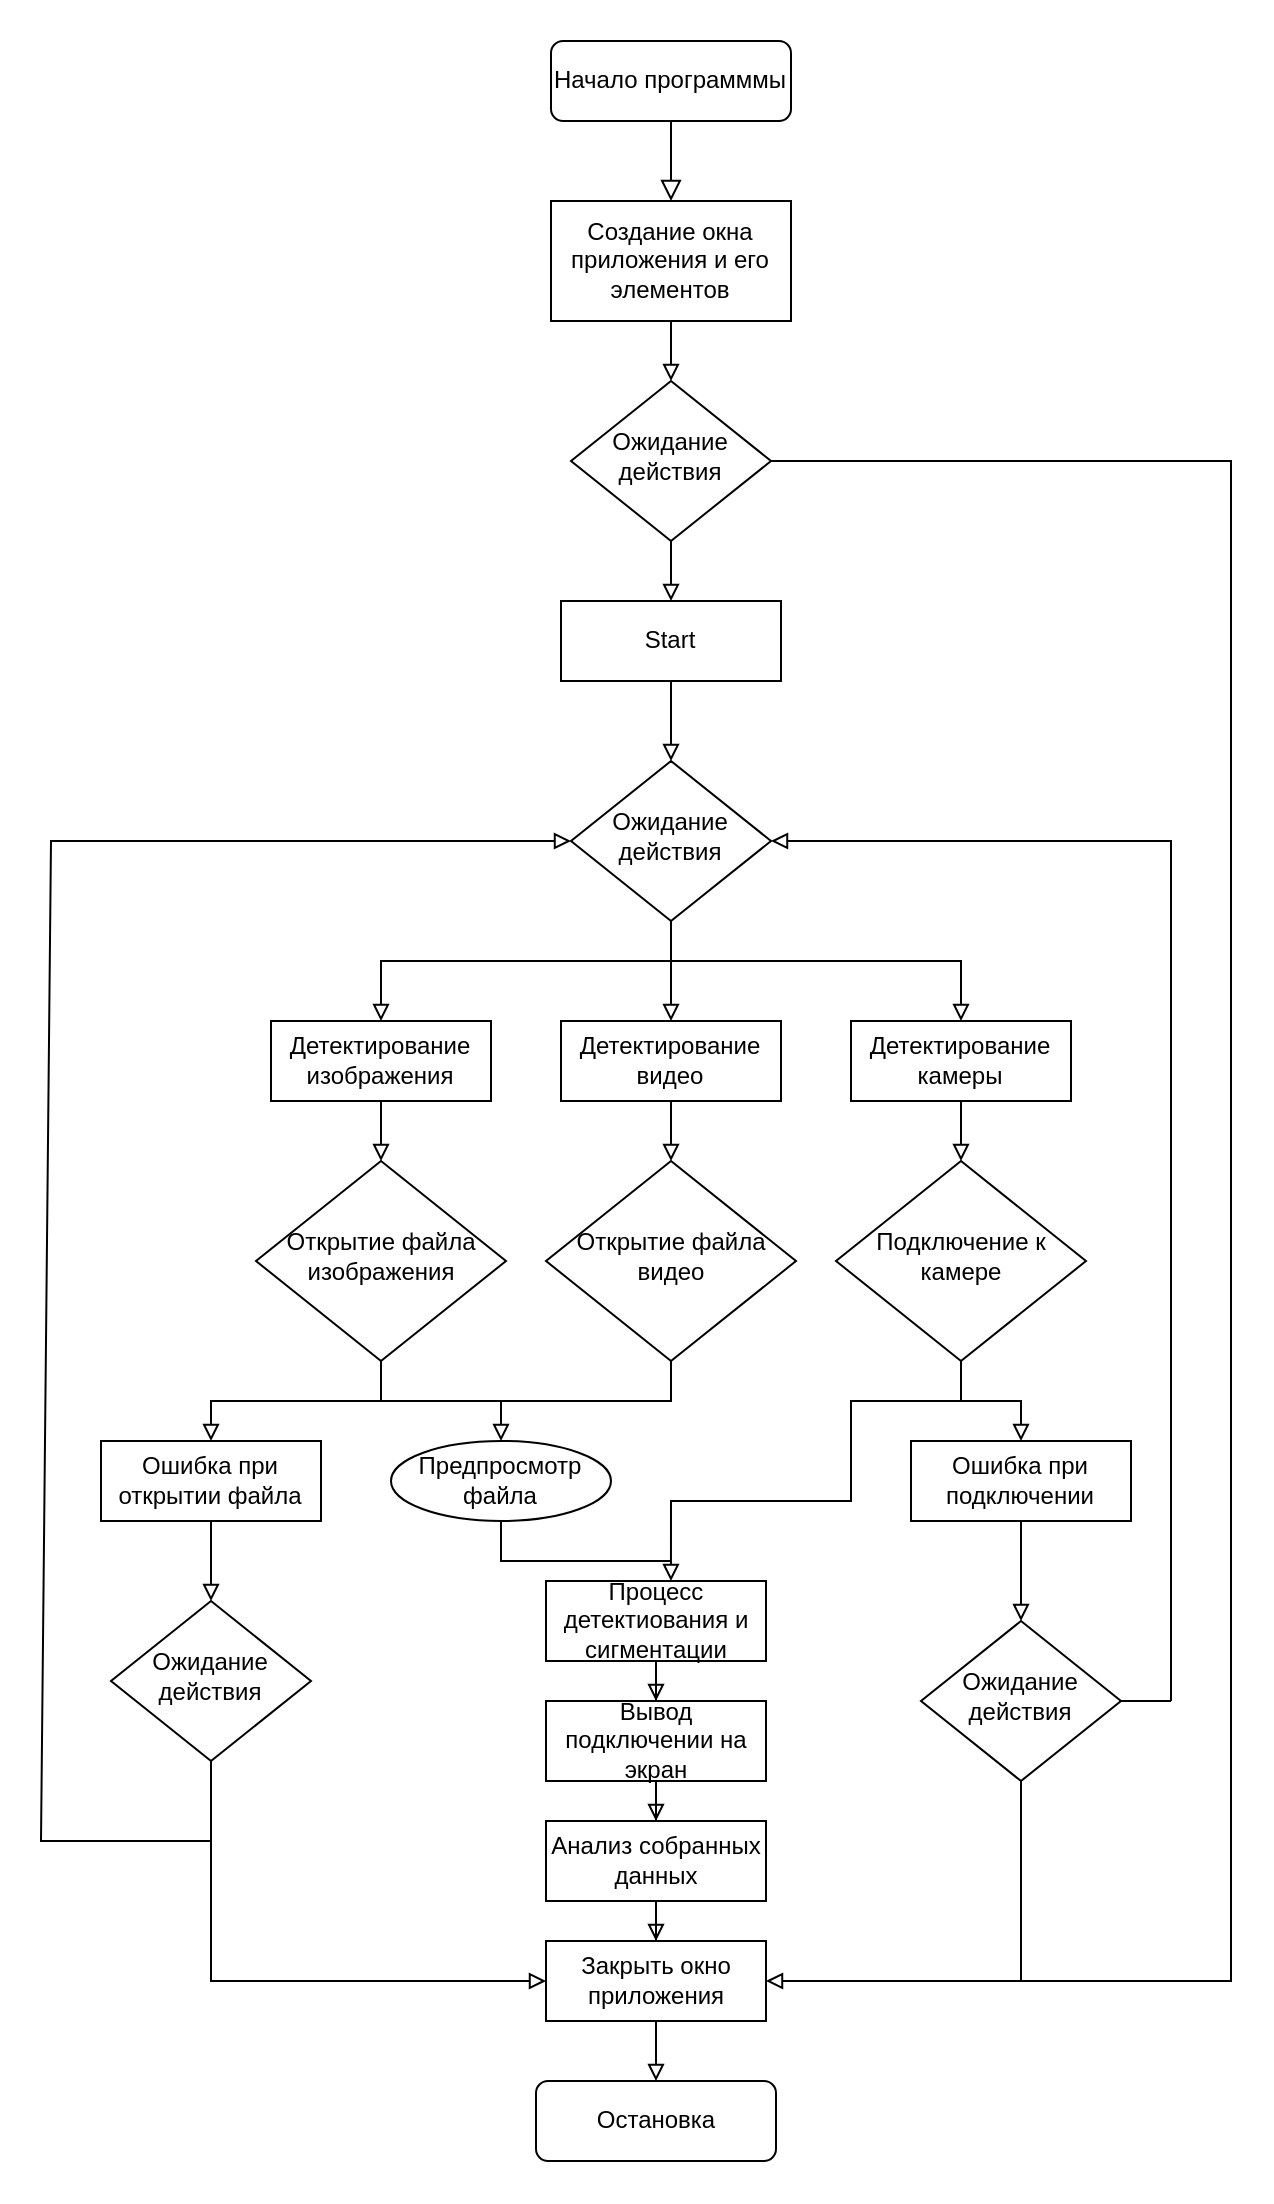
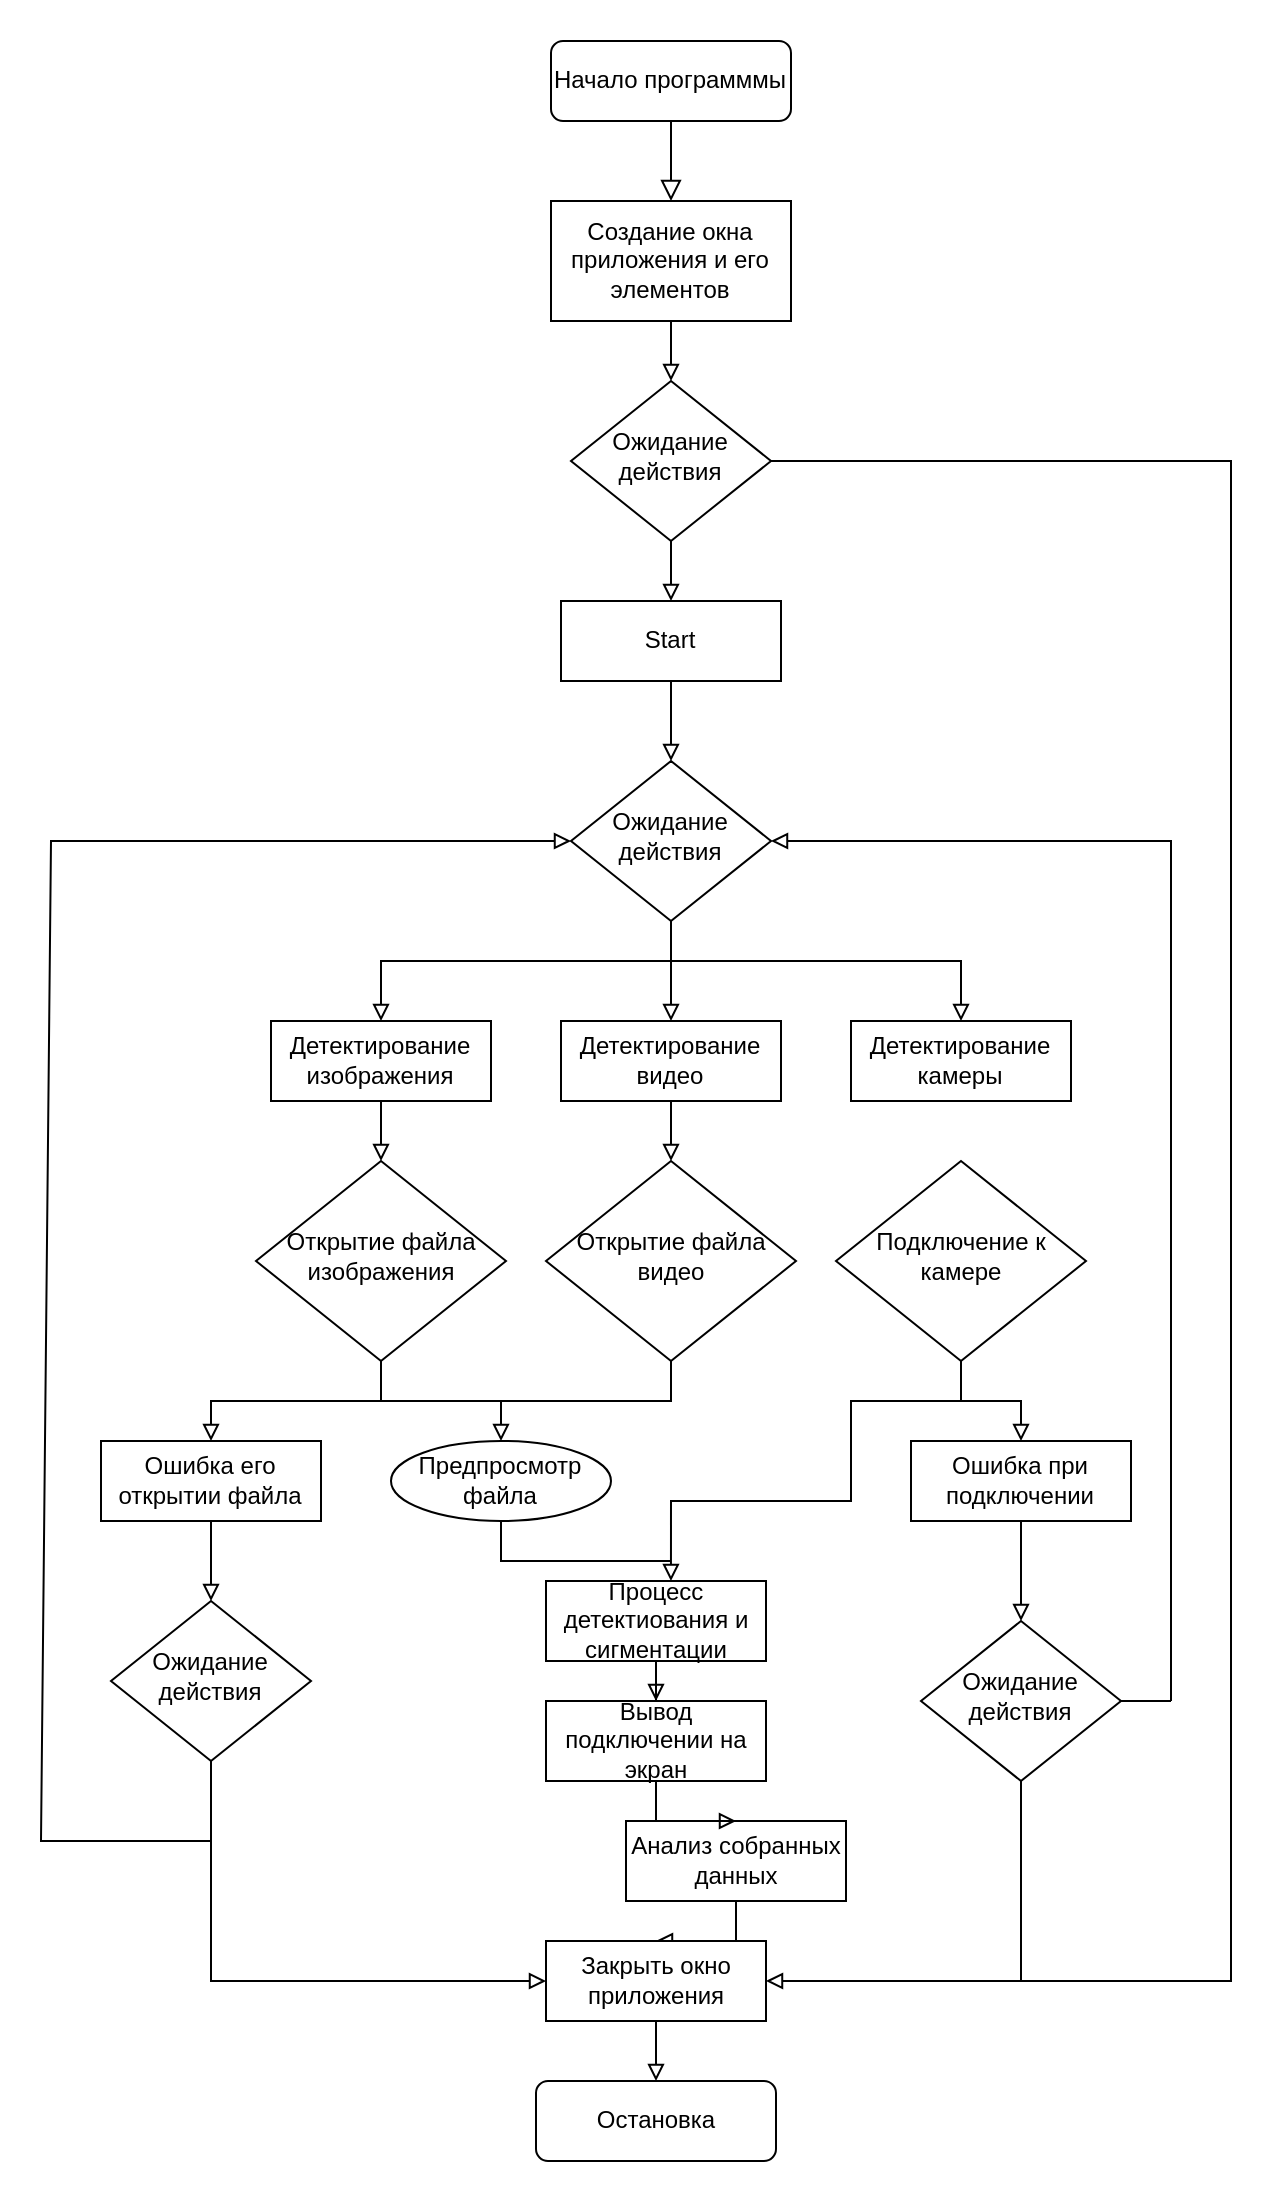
(961, 1140) -> none
(211, 1481) -> (211, 1481)
(656, 1861) -> (736, 1861)
